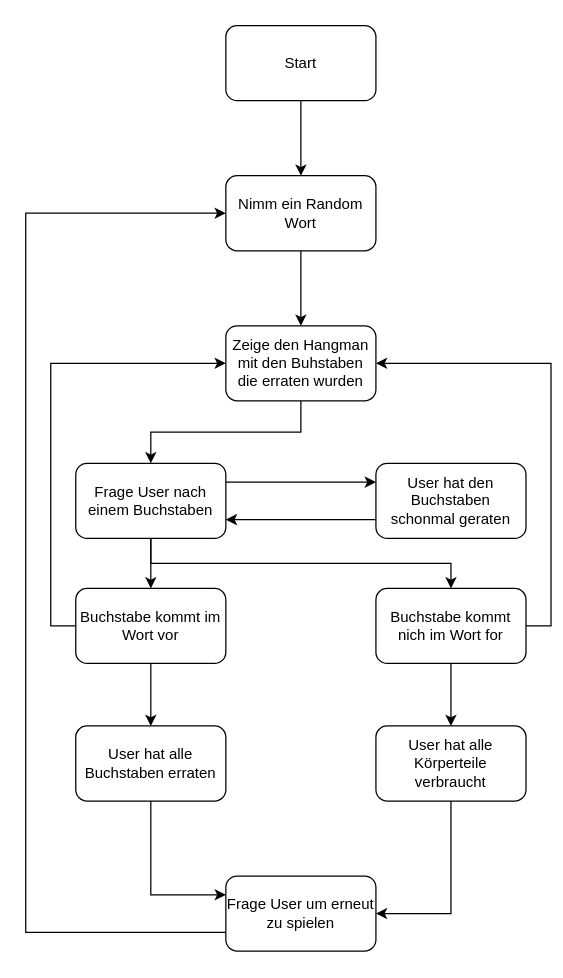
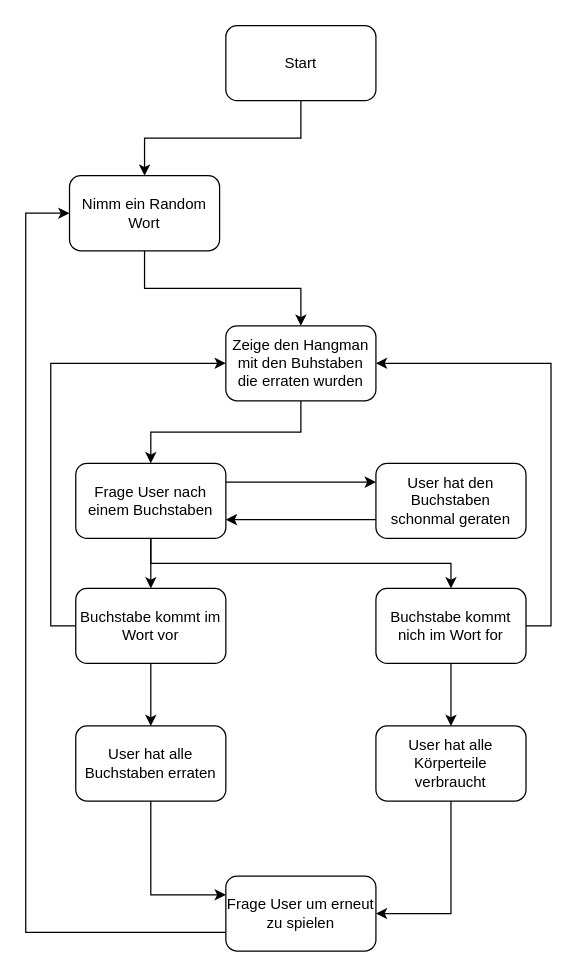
(301, 213) -> (144, 213)
